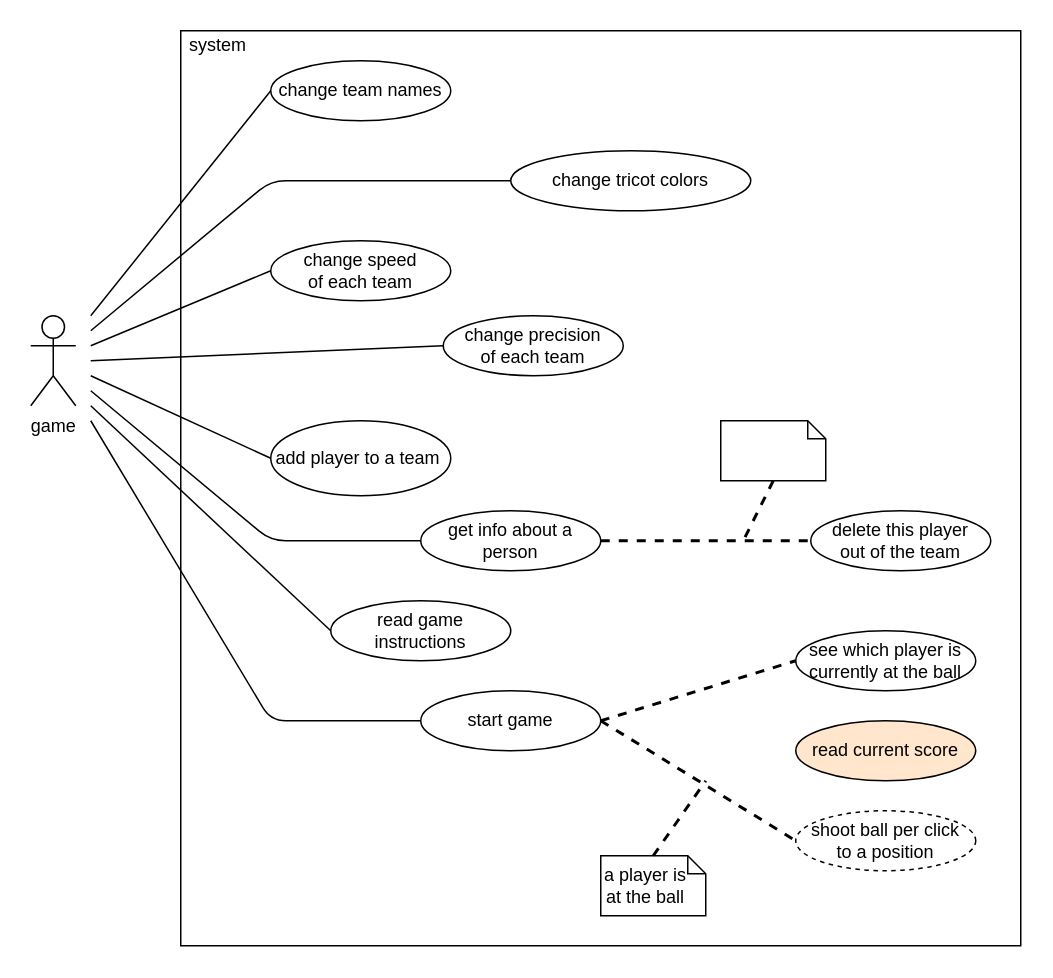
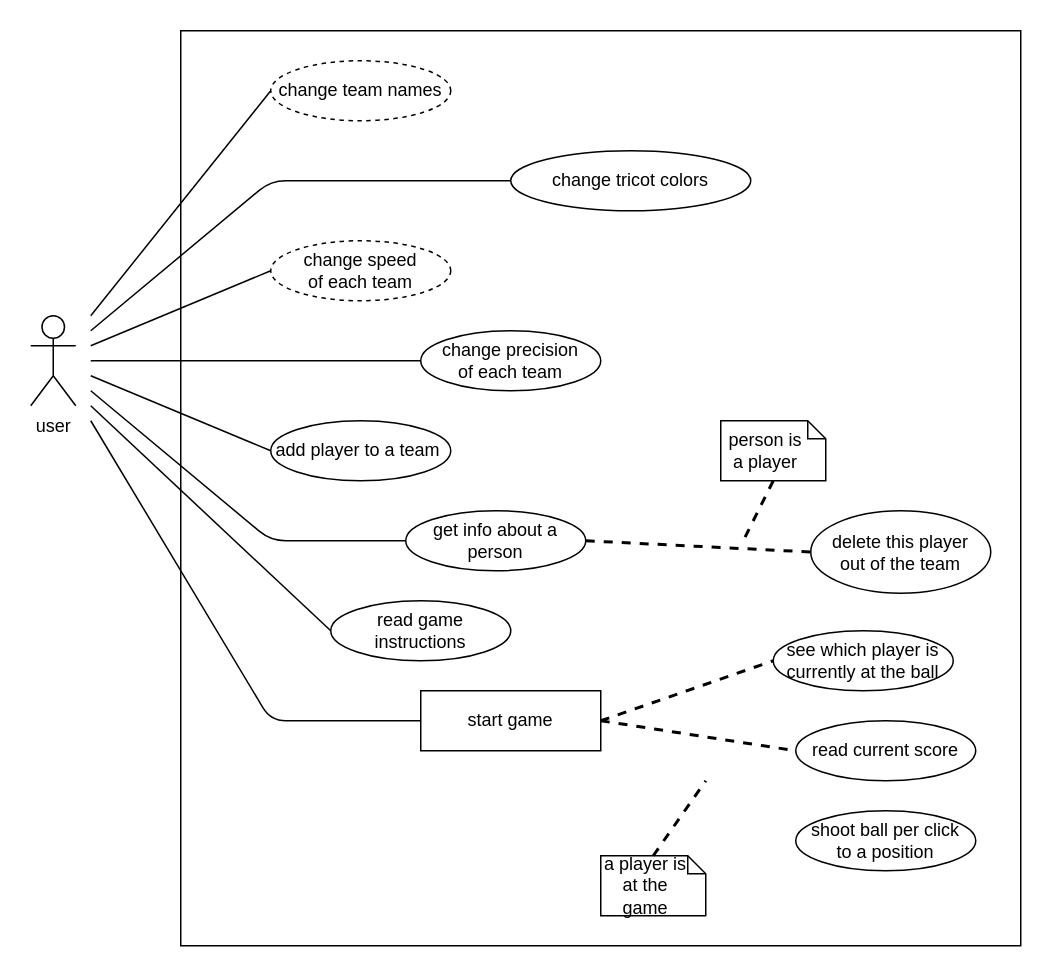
(218, 46) -> none
(361, 91) -> (361, 91)
(361, 271) -> (361, 271)
(533, 346) -> (511, 361)
(54, 427) -> (54, 427)
none -> (766, 451)
(361, 458) -> (361, 451)
(511, 541) -> (496, 541)
(901, 541) -> (901, 552)
(886, 661) -> (863, 661)
(511, 721) -> (511, 721)
none -> (697, 736)
(886, 751) -> (886, 751)
(700, 782) -> none
(886, 841) -> (886, 841)
(646, 886) -> (646, 886)
